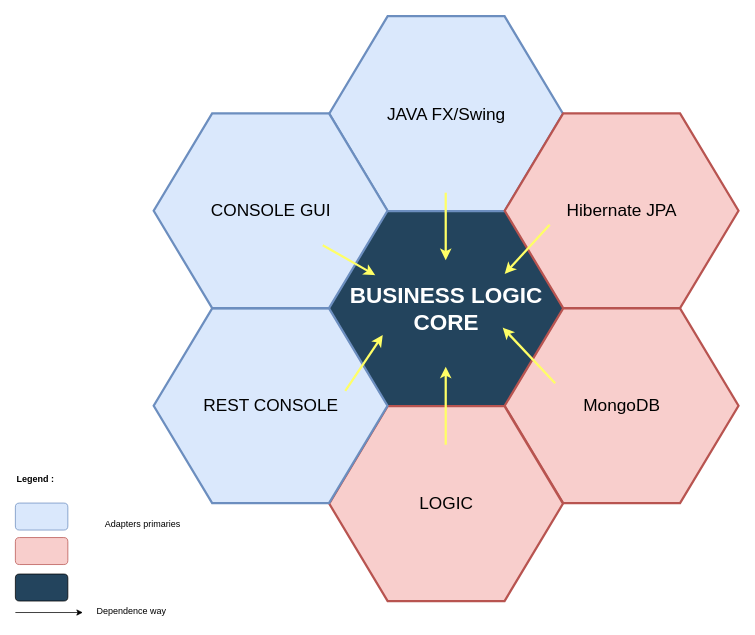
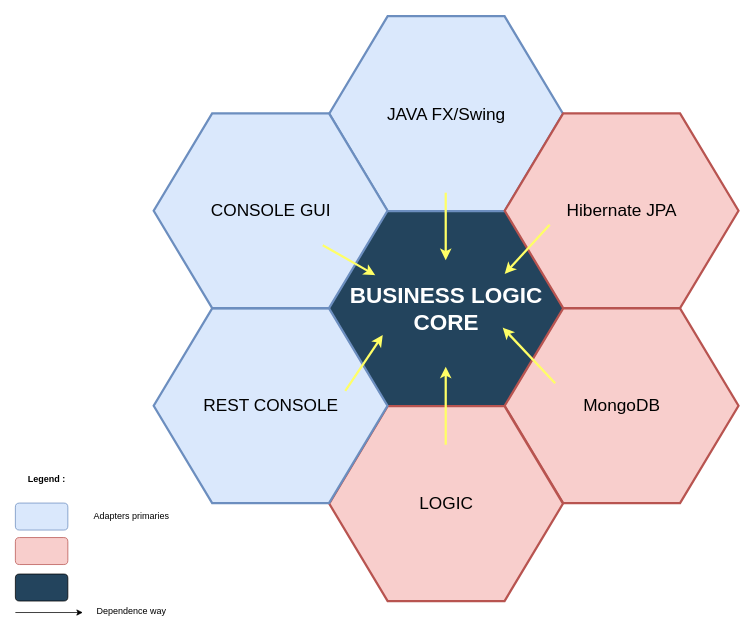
(75, 479) -> (87, 479)
(143, 524) -> (132, 516)
